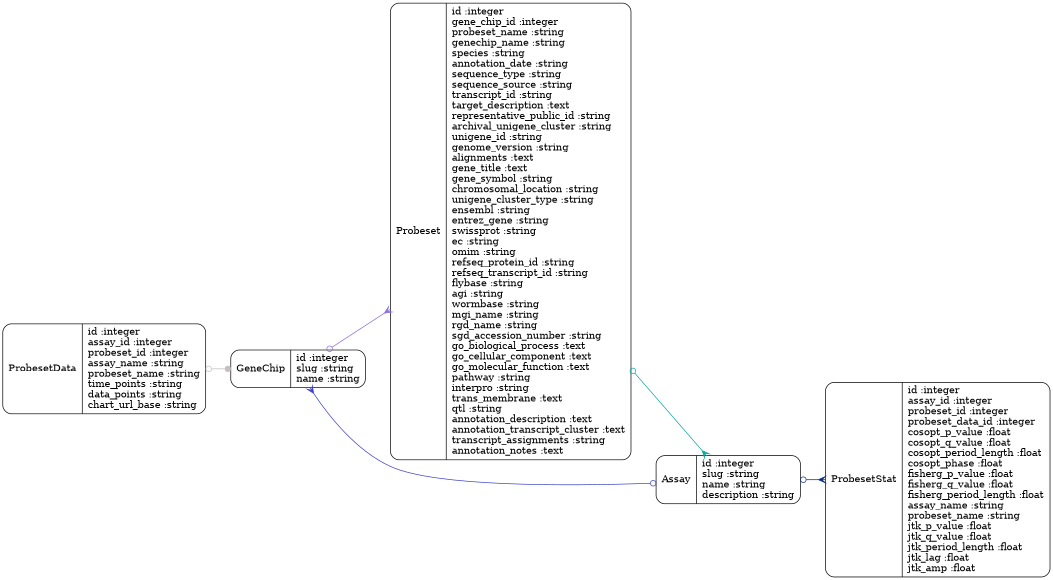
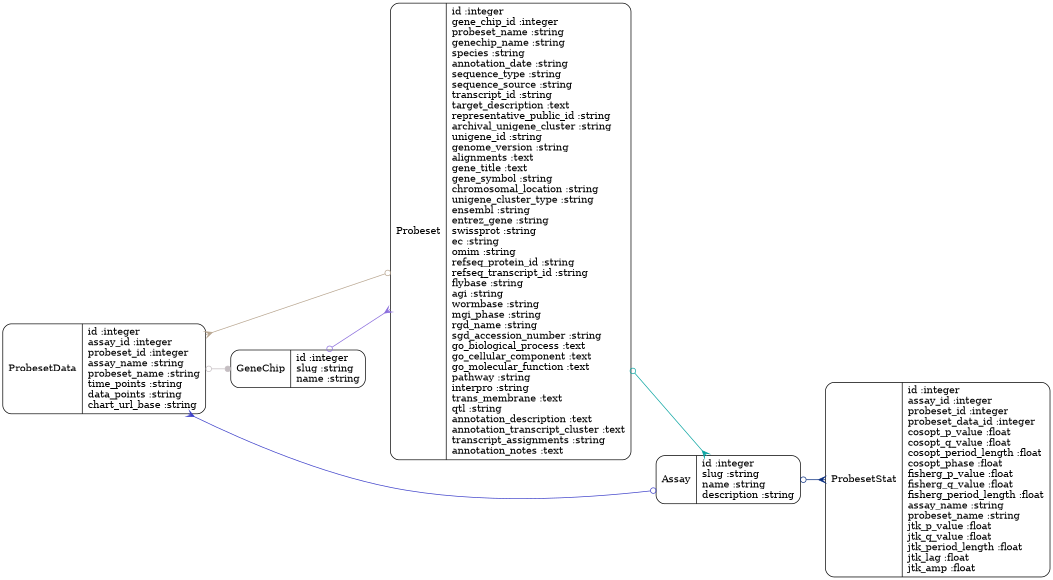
none -> (299, 303)
(495, 315) -> (496, 315)
(466, 481) -> (416, 492)
